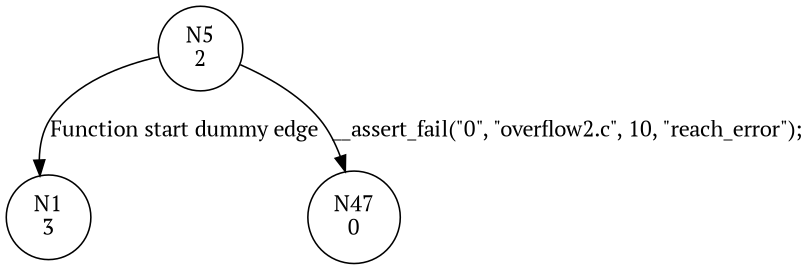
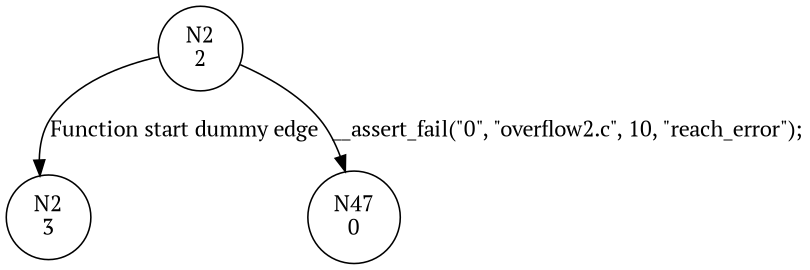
(201, 49) -> (201, 49)
(49, 217) -> (49, 217)
